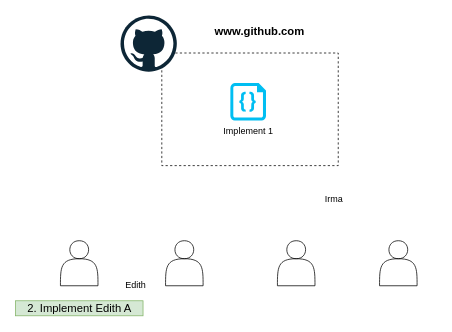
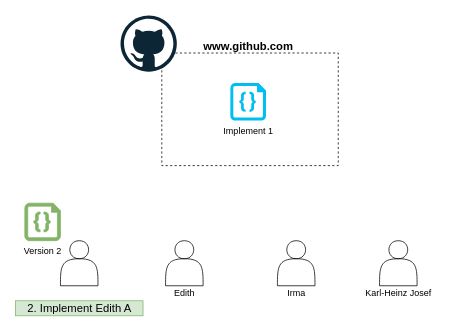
(259, 30) -> (248, 45)
(333, 199) -> (296, 293)
none -> (43, 222)
(135, 285) -> (184, 293)
none -> (398, 293)
